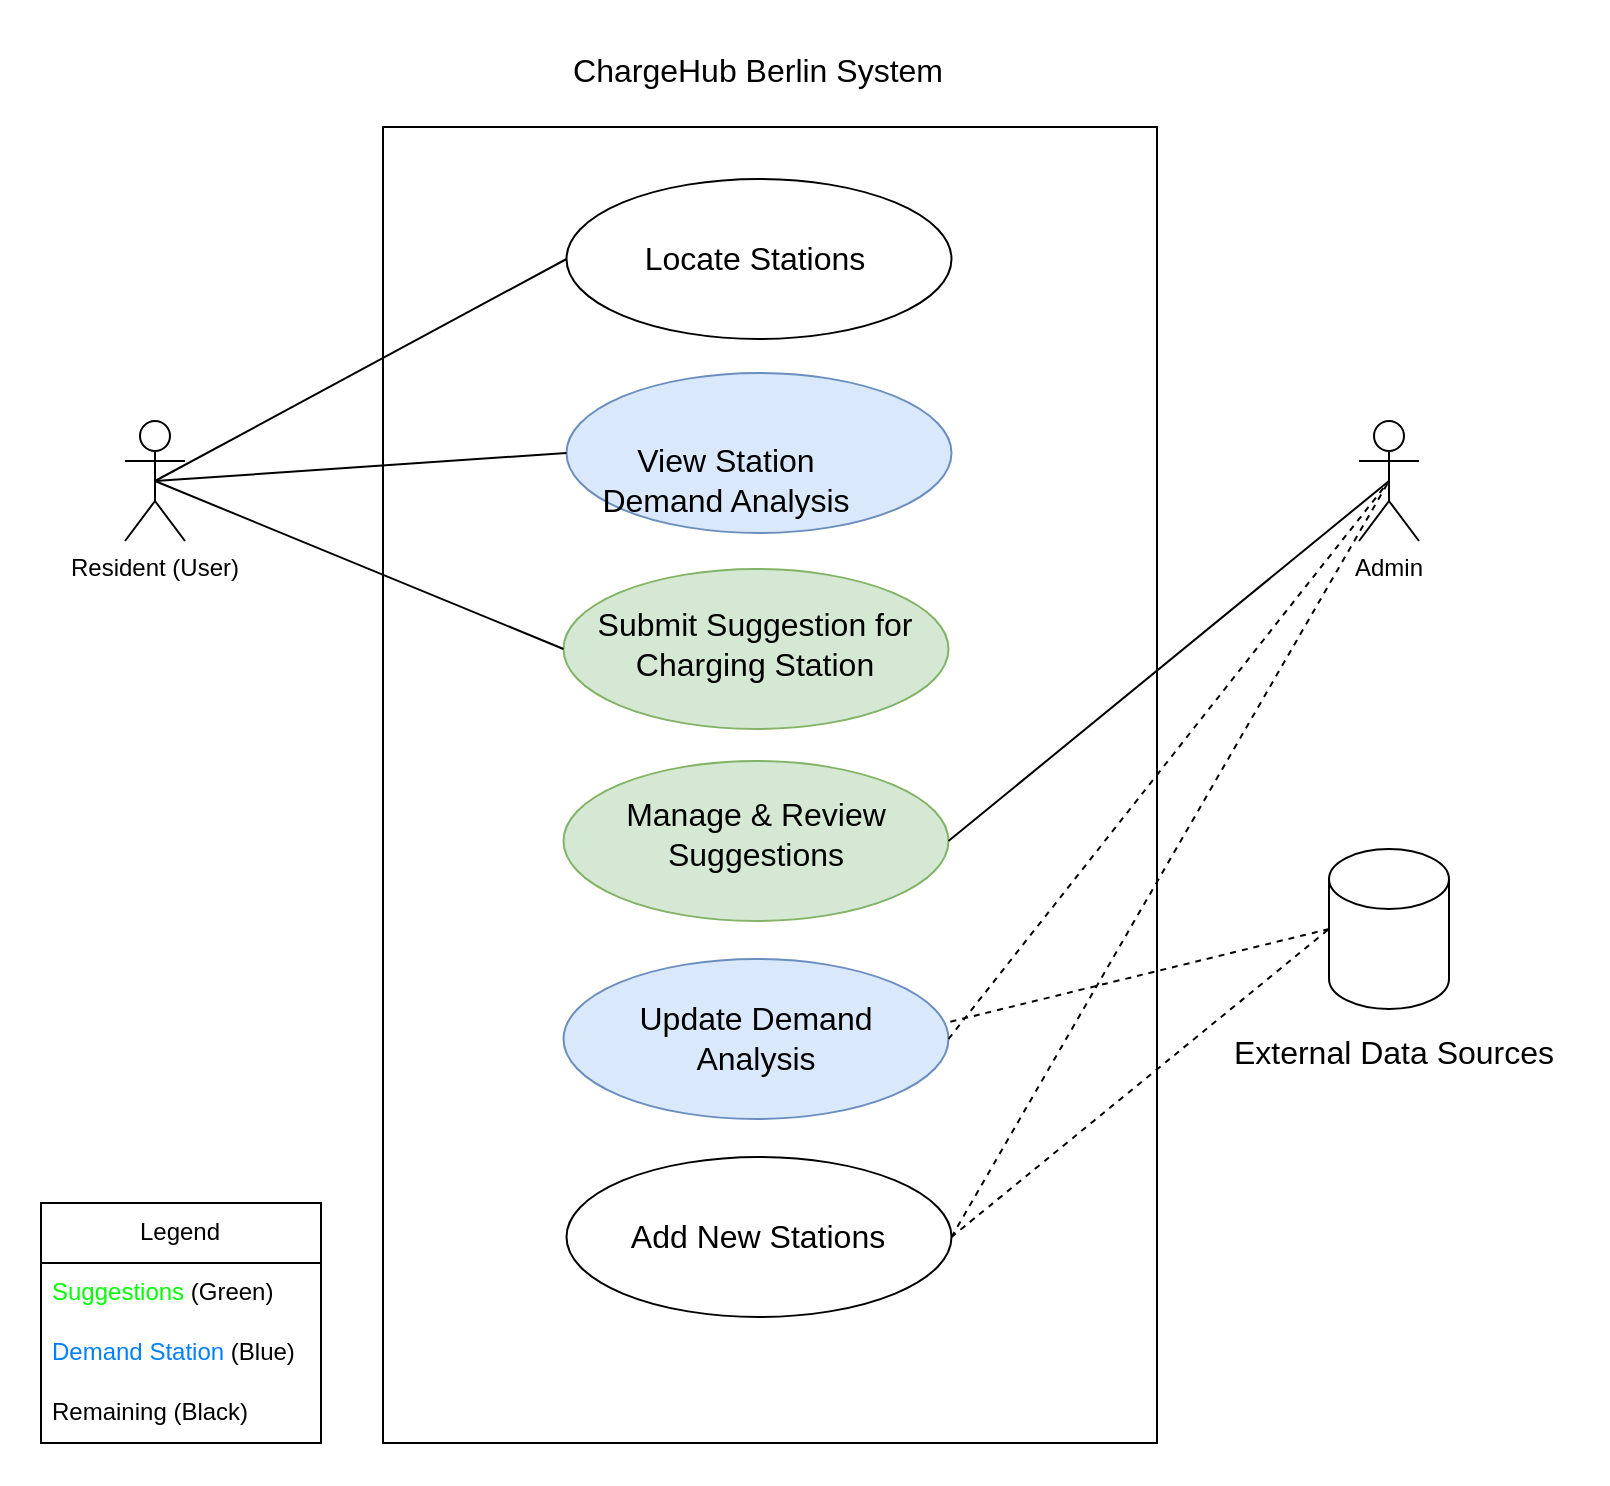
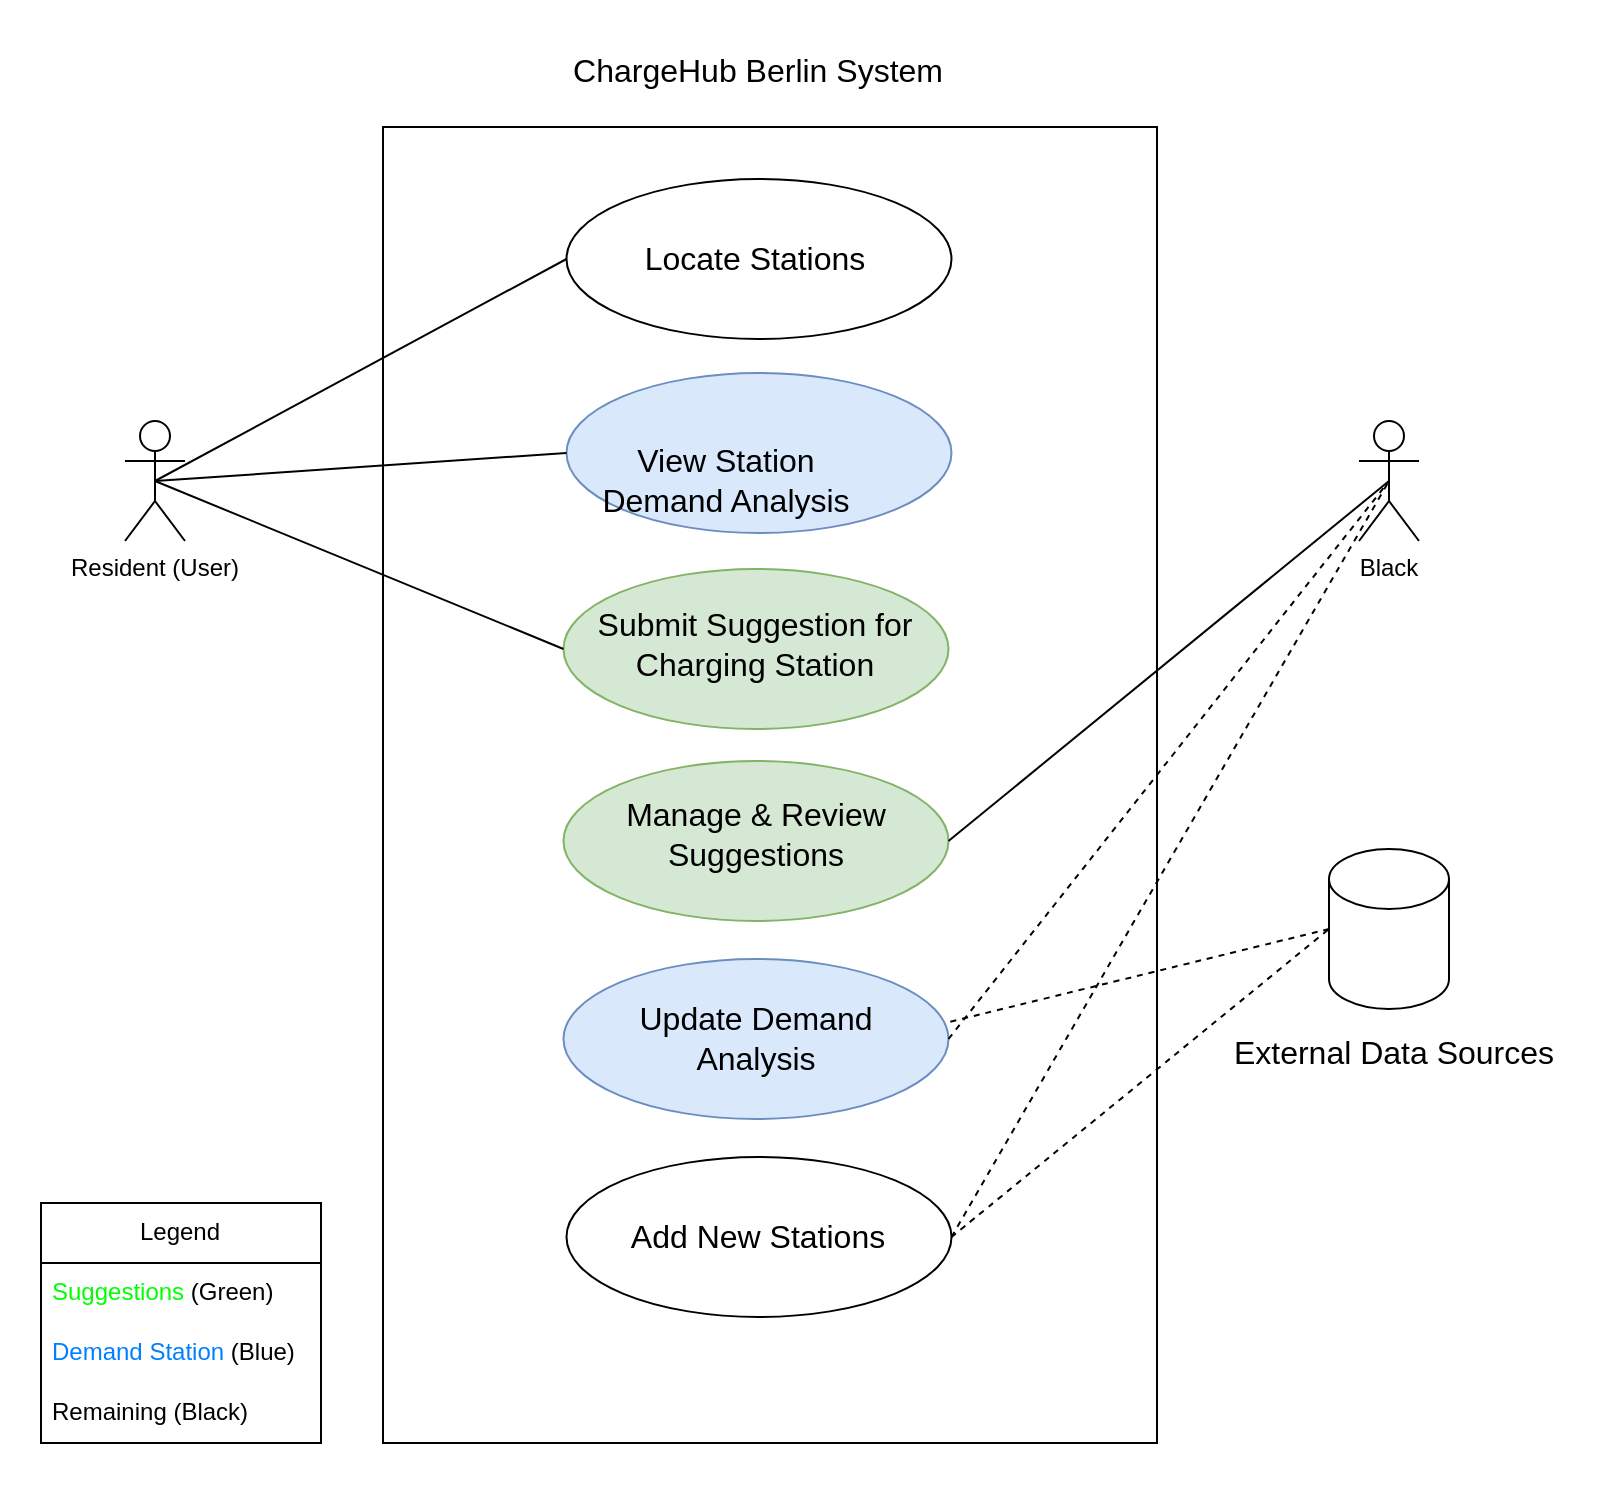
(1390, 569) -> (1390, 569)
